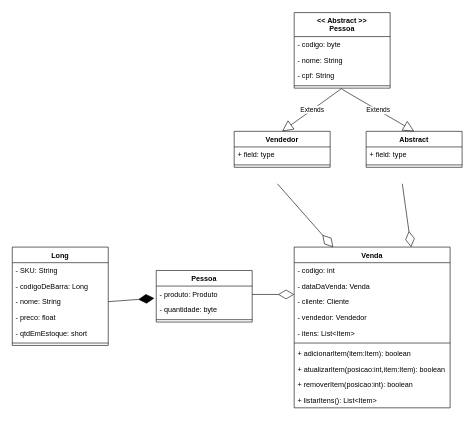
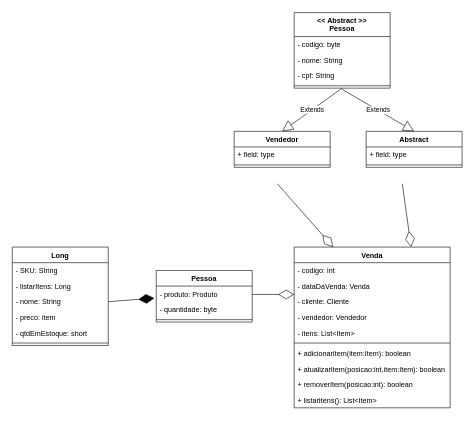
(54, 286) -> (49, 286)
(40, 317) -> (38, 317)
